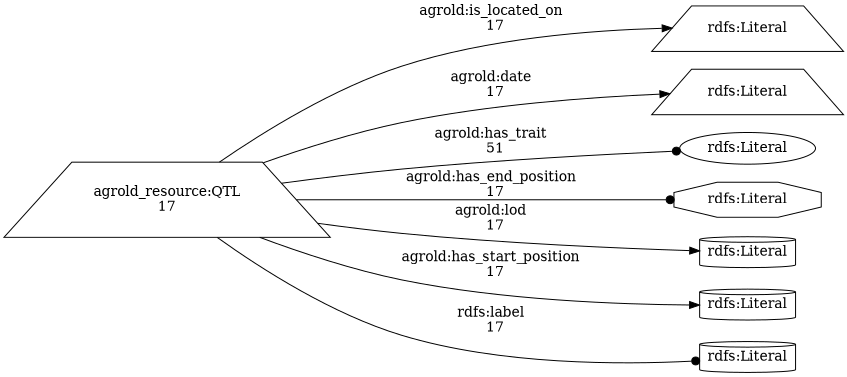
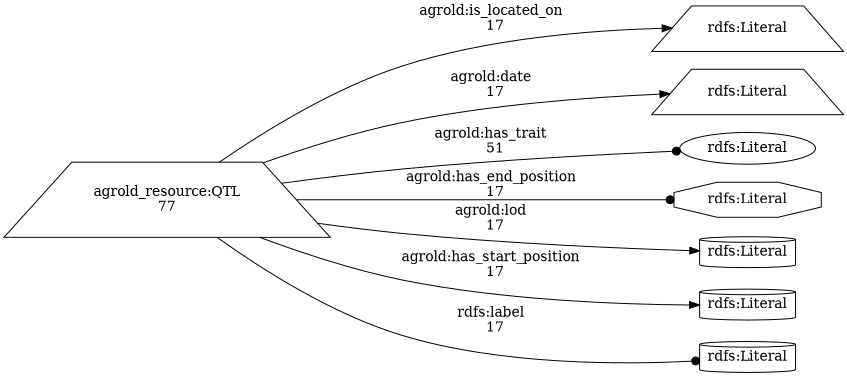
(167, 200) -> (167, 200)
